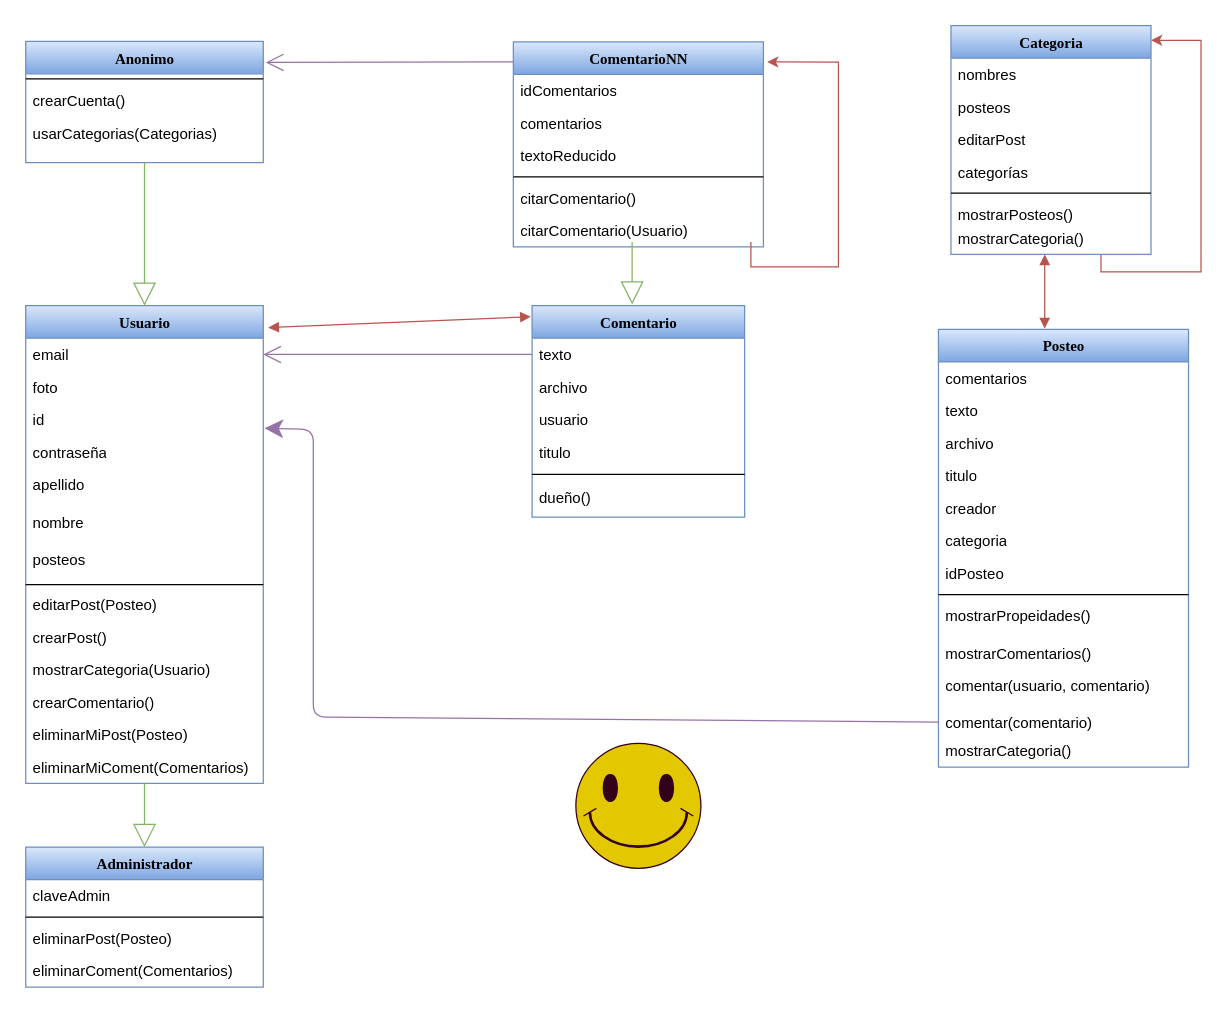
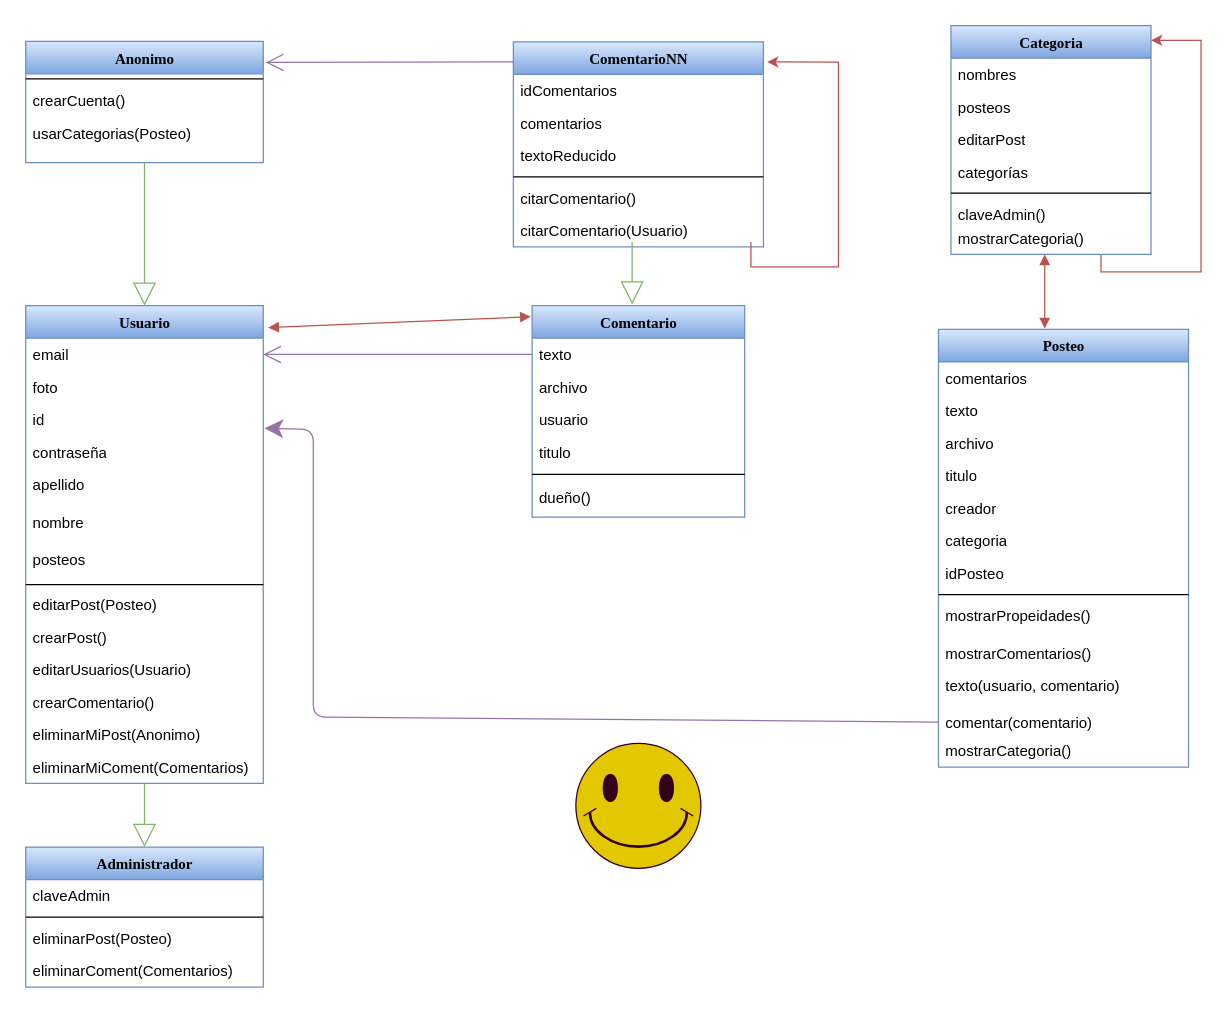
(138, 135) -> (124, 135)
(1025, 216) -> (1005, 216)
(134, 671) -> (124, 671)
(1060, 687) -> (1047, 687)
(118, 736) -> (120, 736)
